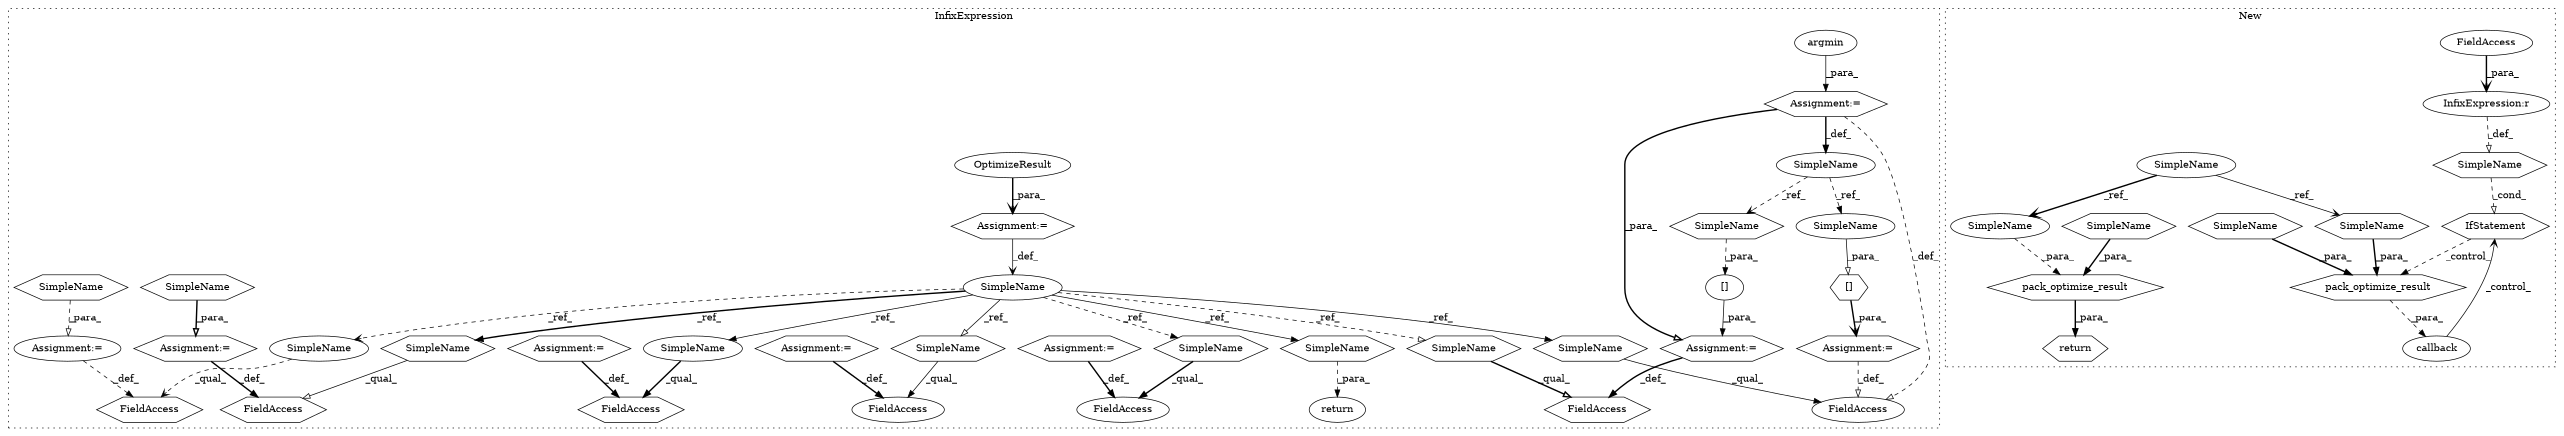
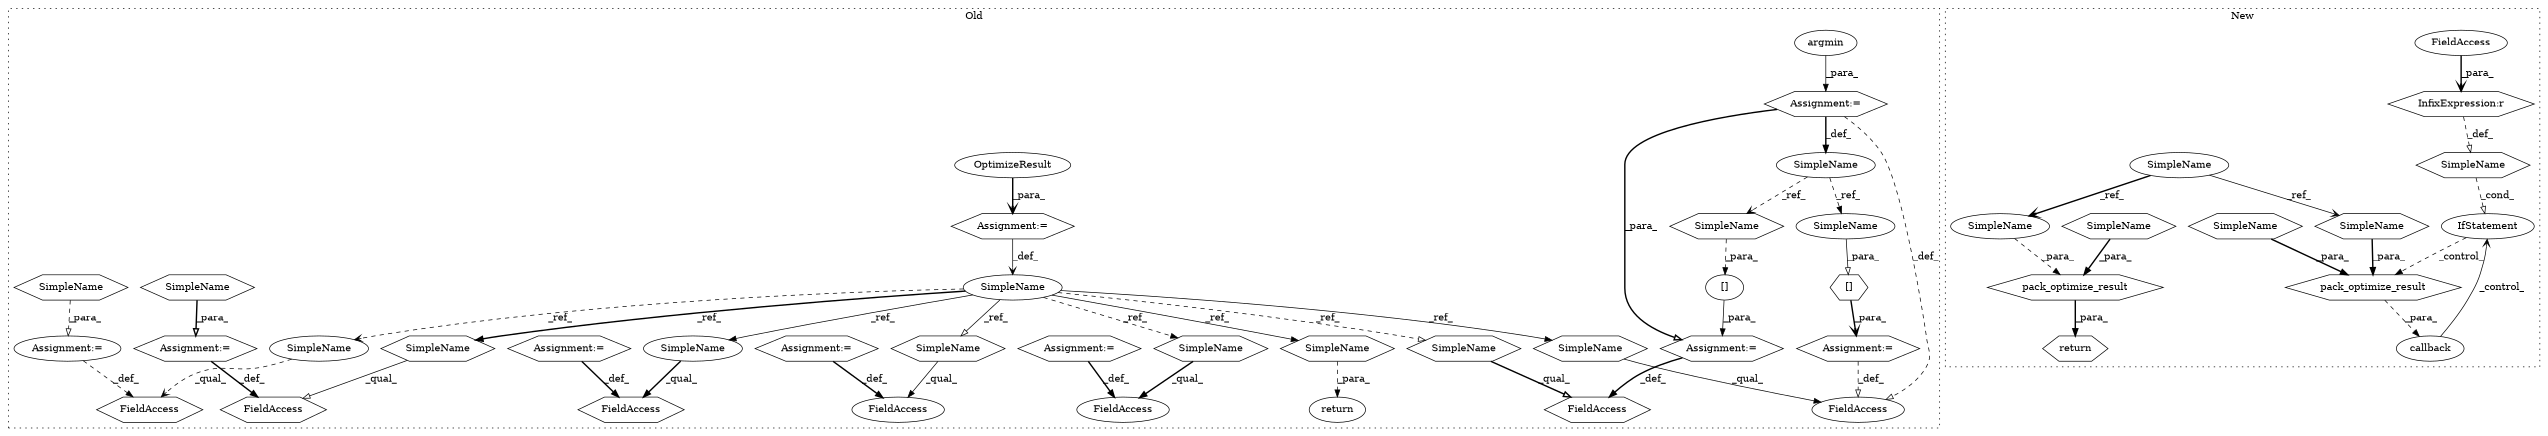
(974, 17) -> (974, 17)
(2486, 104) -> (2461, 104)
(2496, 226) -> (2488, 226)
